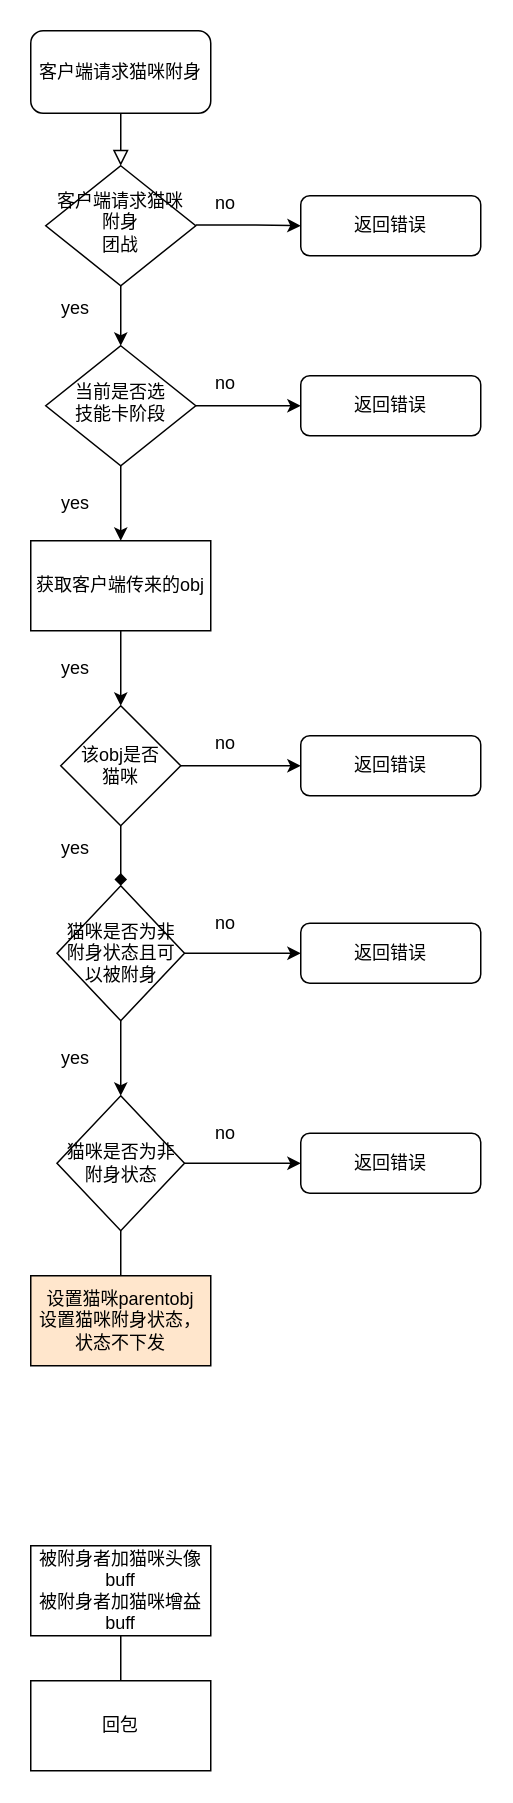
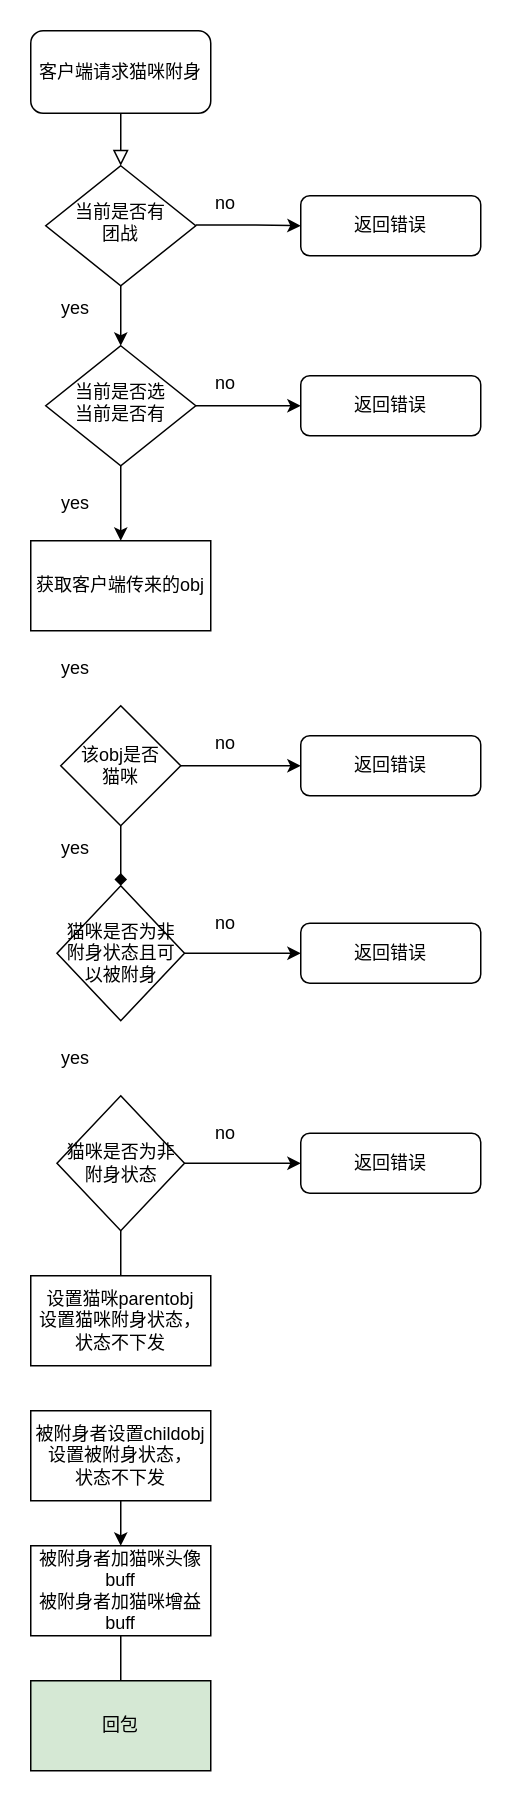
(121, 223) -> (121, 223)
(121, 403) -> (121, 403)
(121, 663) -> none
(121, 1053) -> none
(121, 1321) -> (121, 1321)
none -> (121, 1456)
none -> (121, 1518)
(121, 1726) -> (121, 1726)
